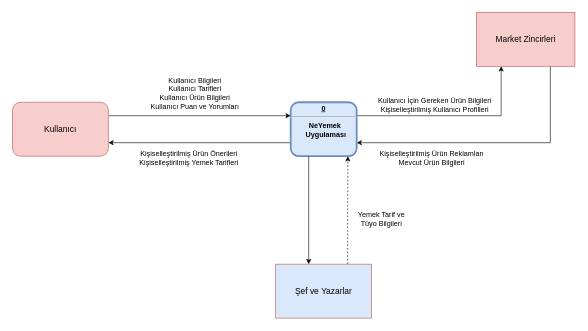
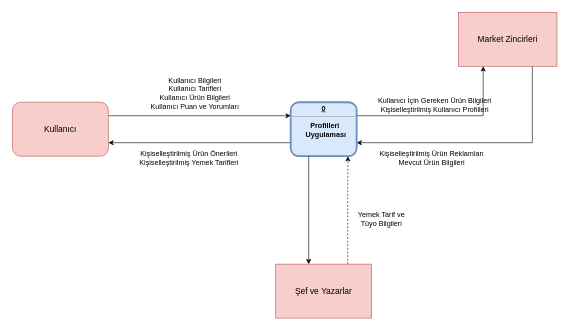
(526, 39) -> (508, 39)
(324, 102) -> (324, 102)
(324, 291) -> (324, 291)
